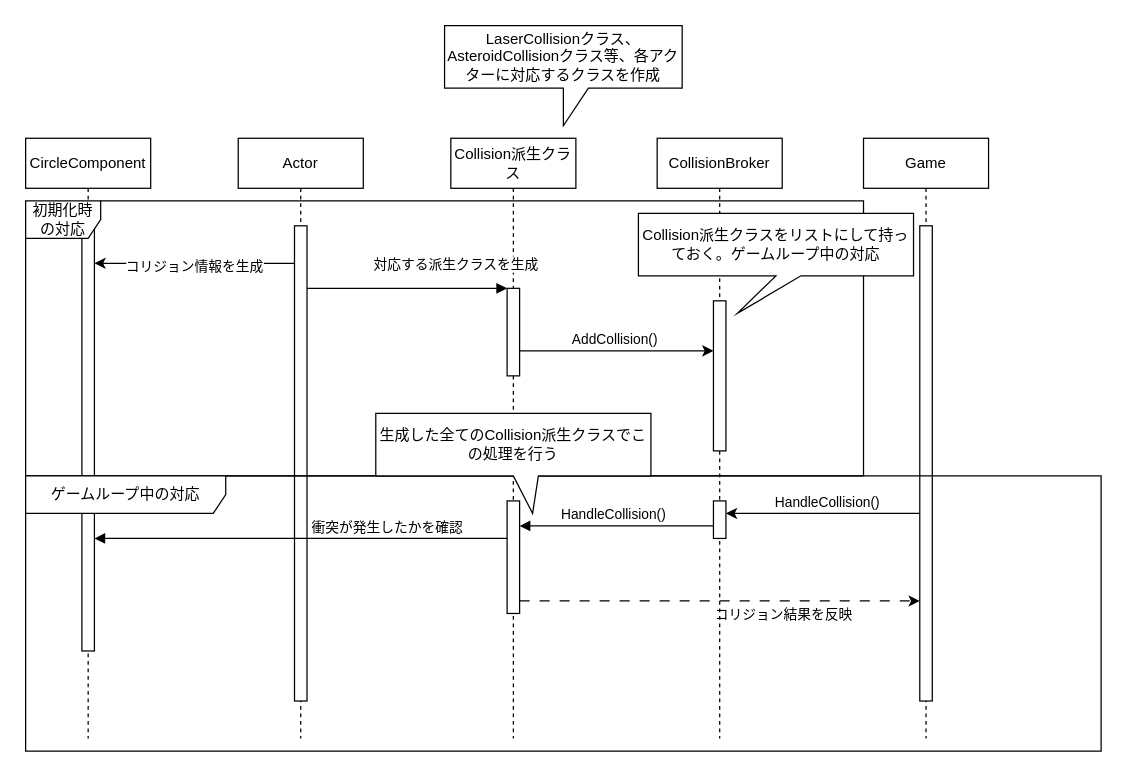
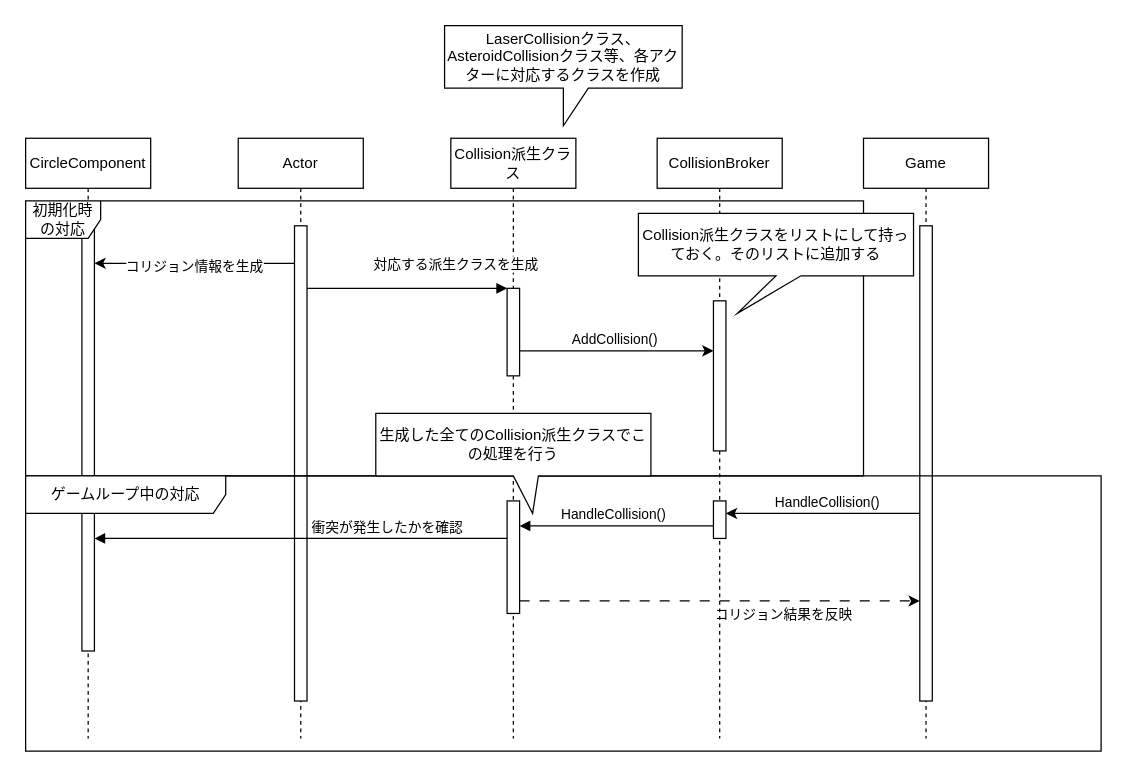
(776, 244) -> (776, 244)
